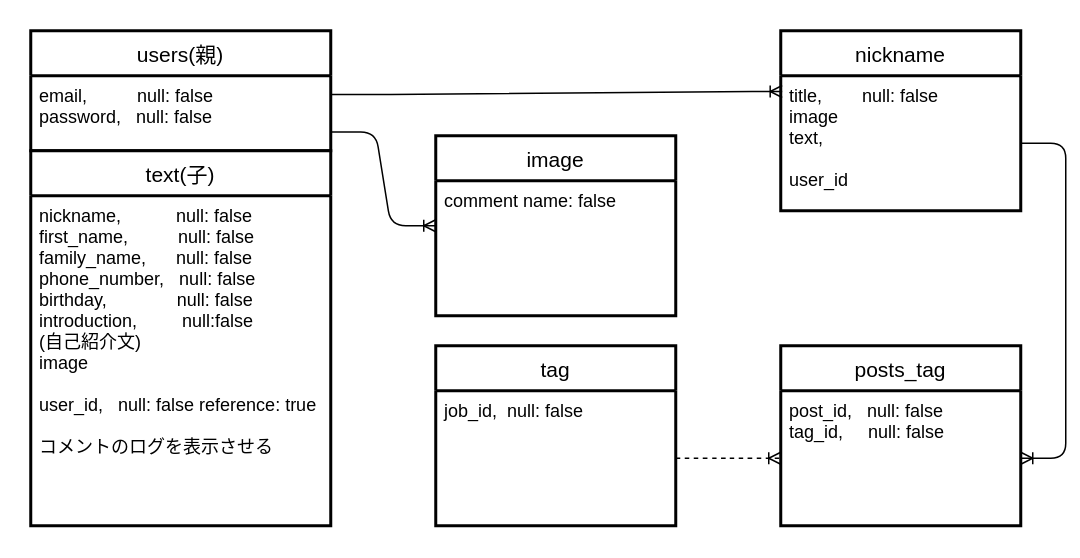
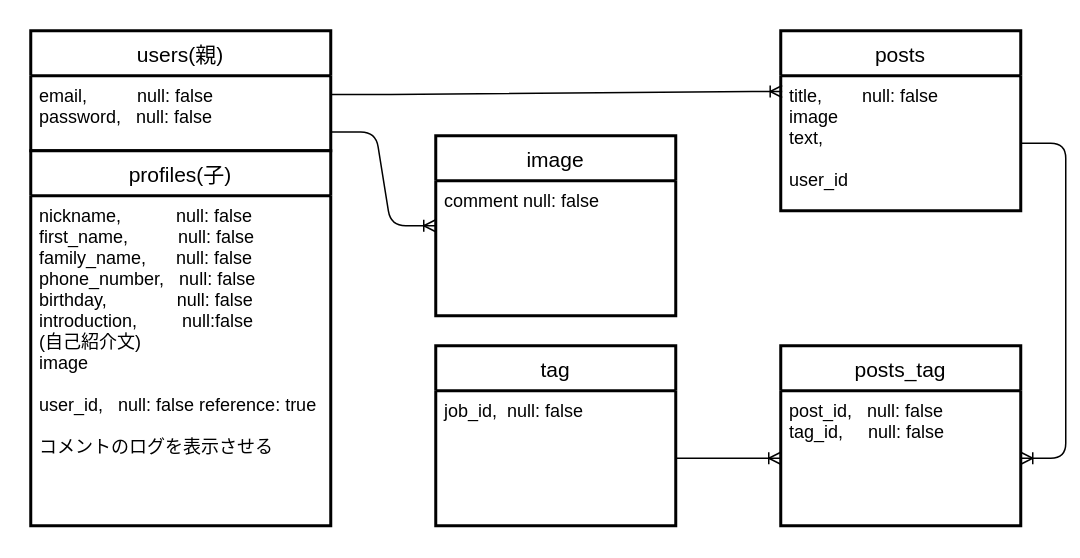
(900, 55) -> (900, 55)
(180, 175) -> (180, 175)
(530, 201) -> (526, 201)
(725, 458) -> (725, 458)
